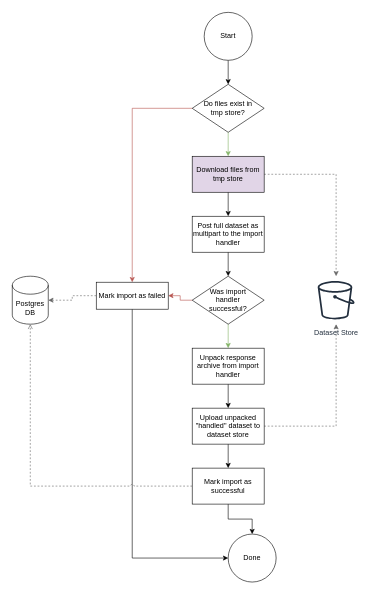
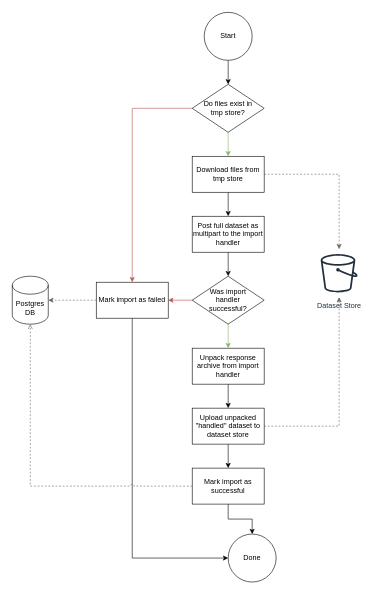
(228, 174) -> (228, 174)
(132, 296) -> (132, 300)
(336, 300) -> (339, 273)
